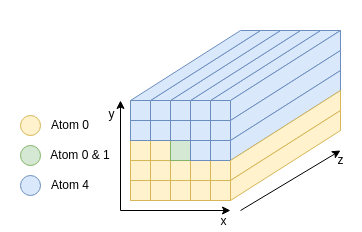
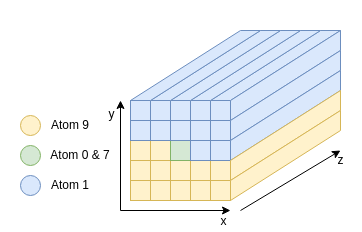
(71, 126) -> (71, 126)
(81, 156) -> (81, 156)
(71, 186) -> (71, 186)
